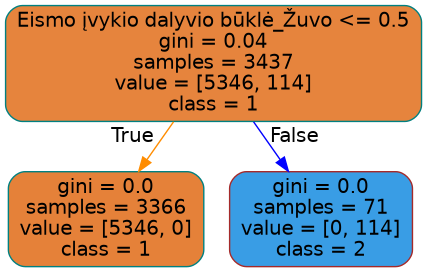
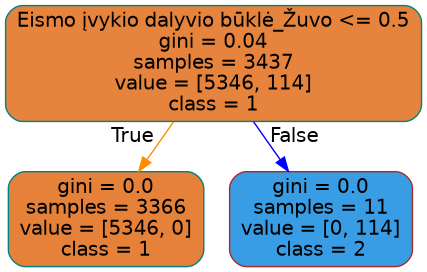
(321, 219) -> (321, 219)
